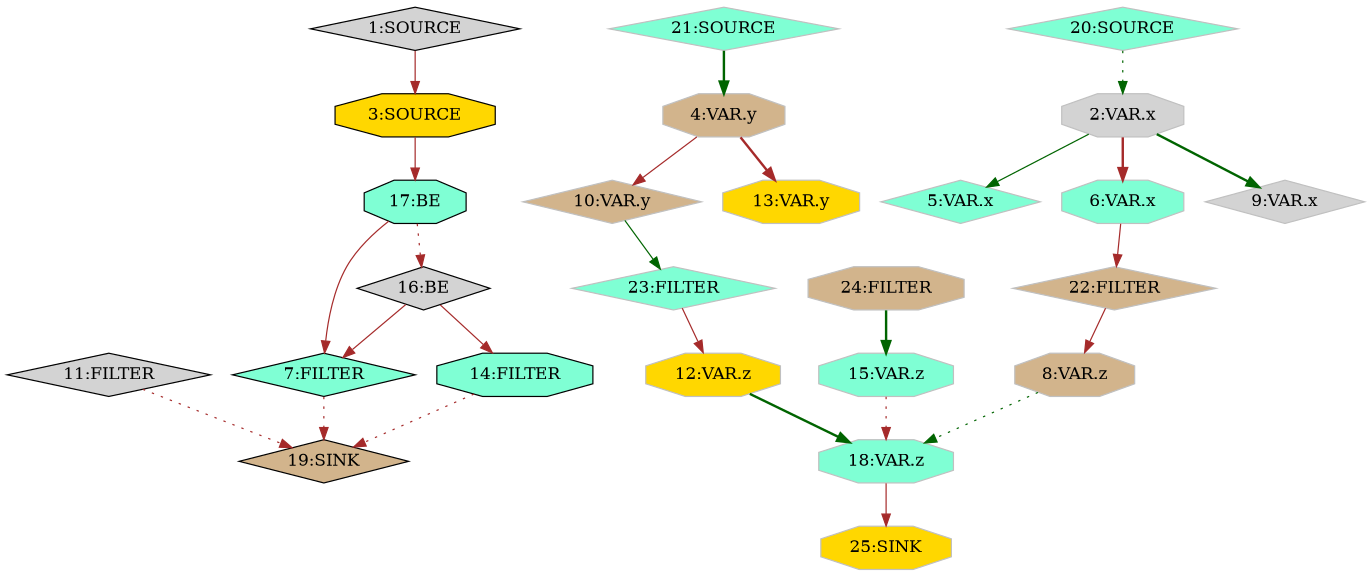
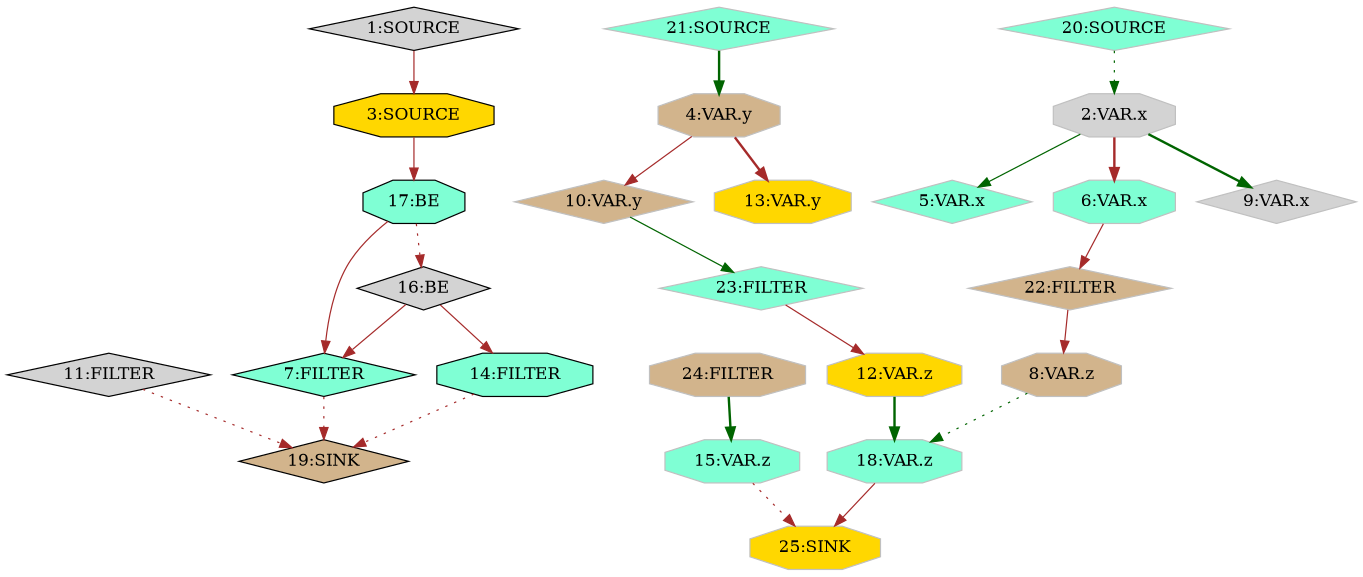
(886, 412) -> (770, 500)
